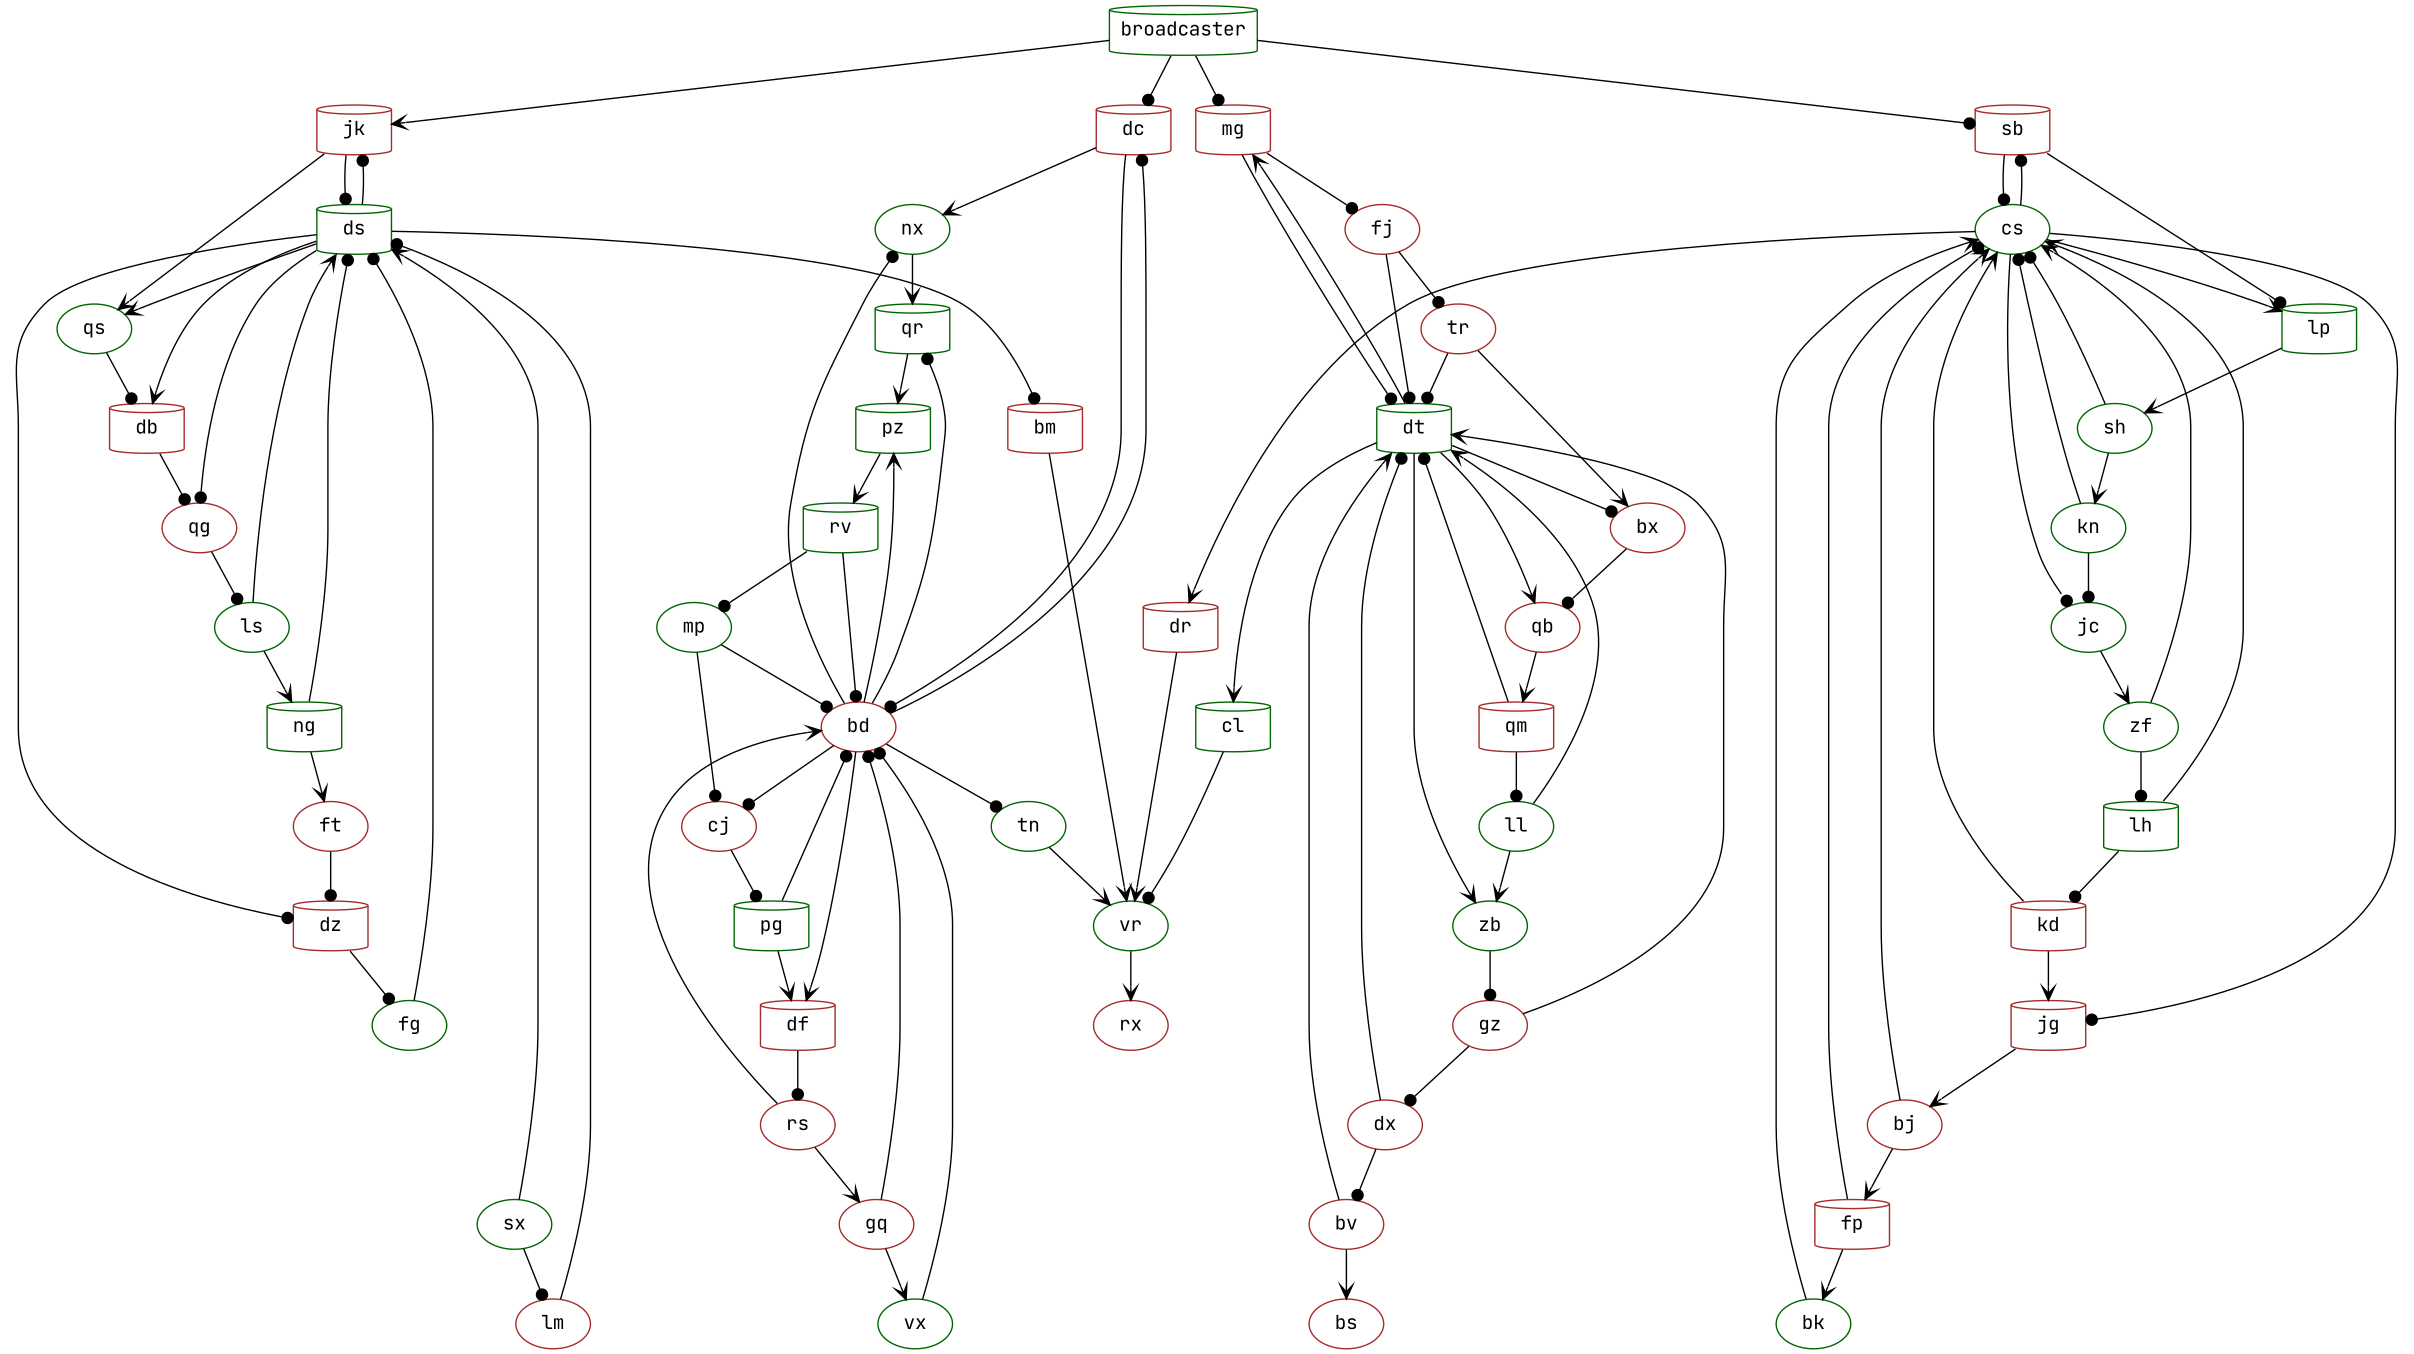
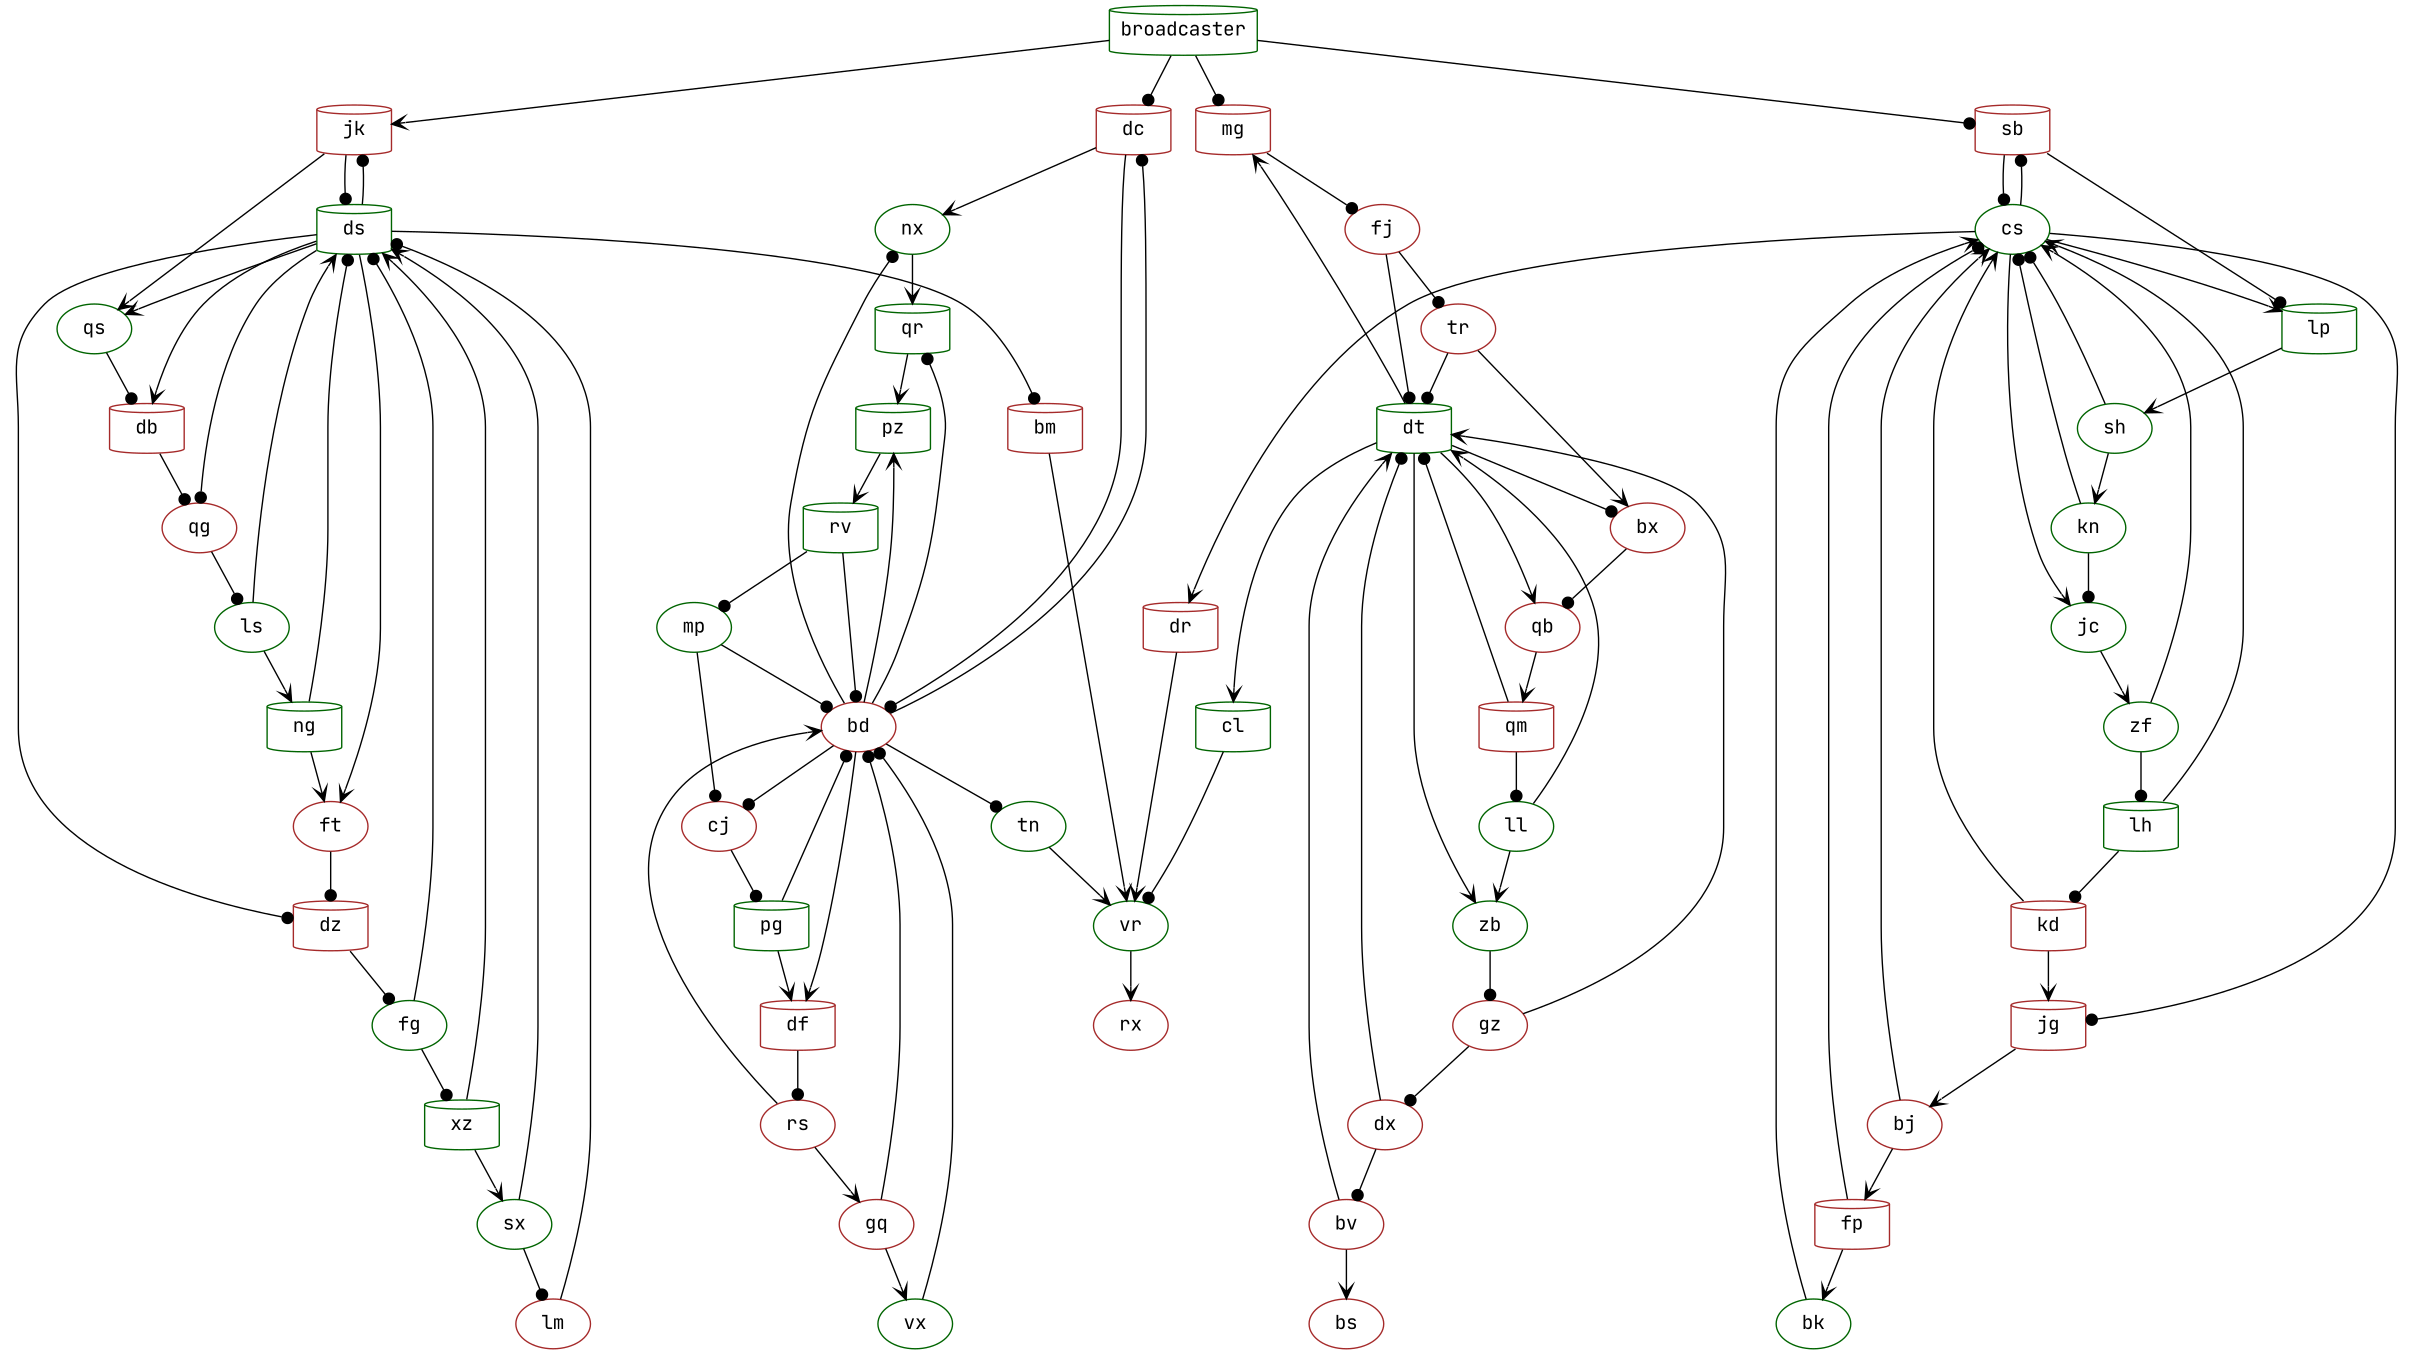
(1312, 276) -> none
(2013, 428) -> (2013, 428)
none -> (380, 523)
none -> (462, 1125)
